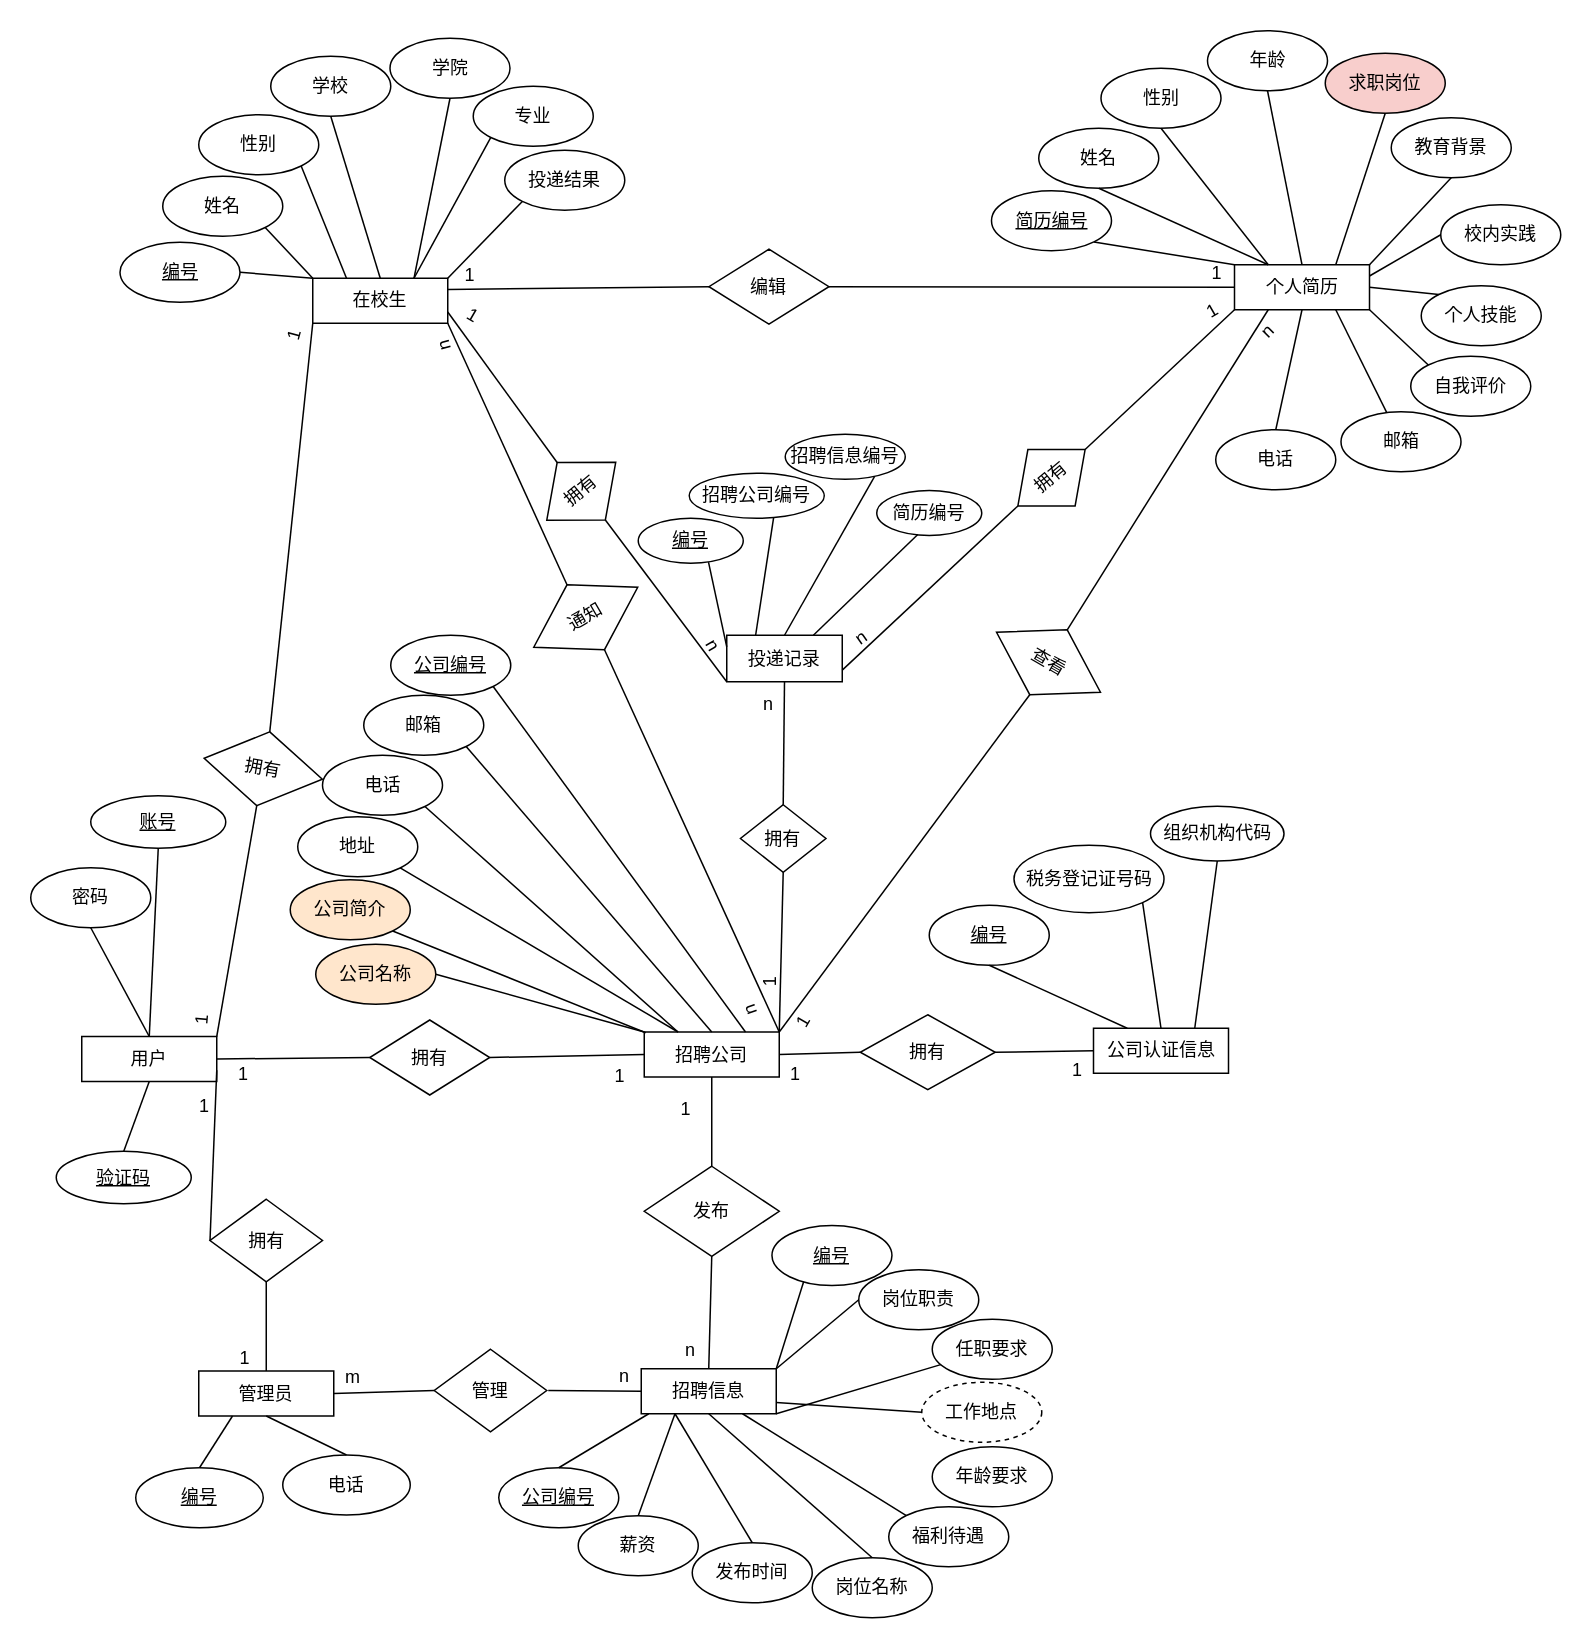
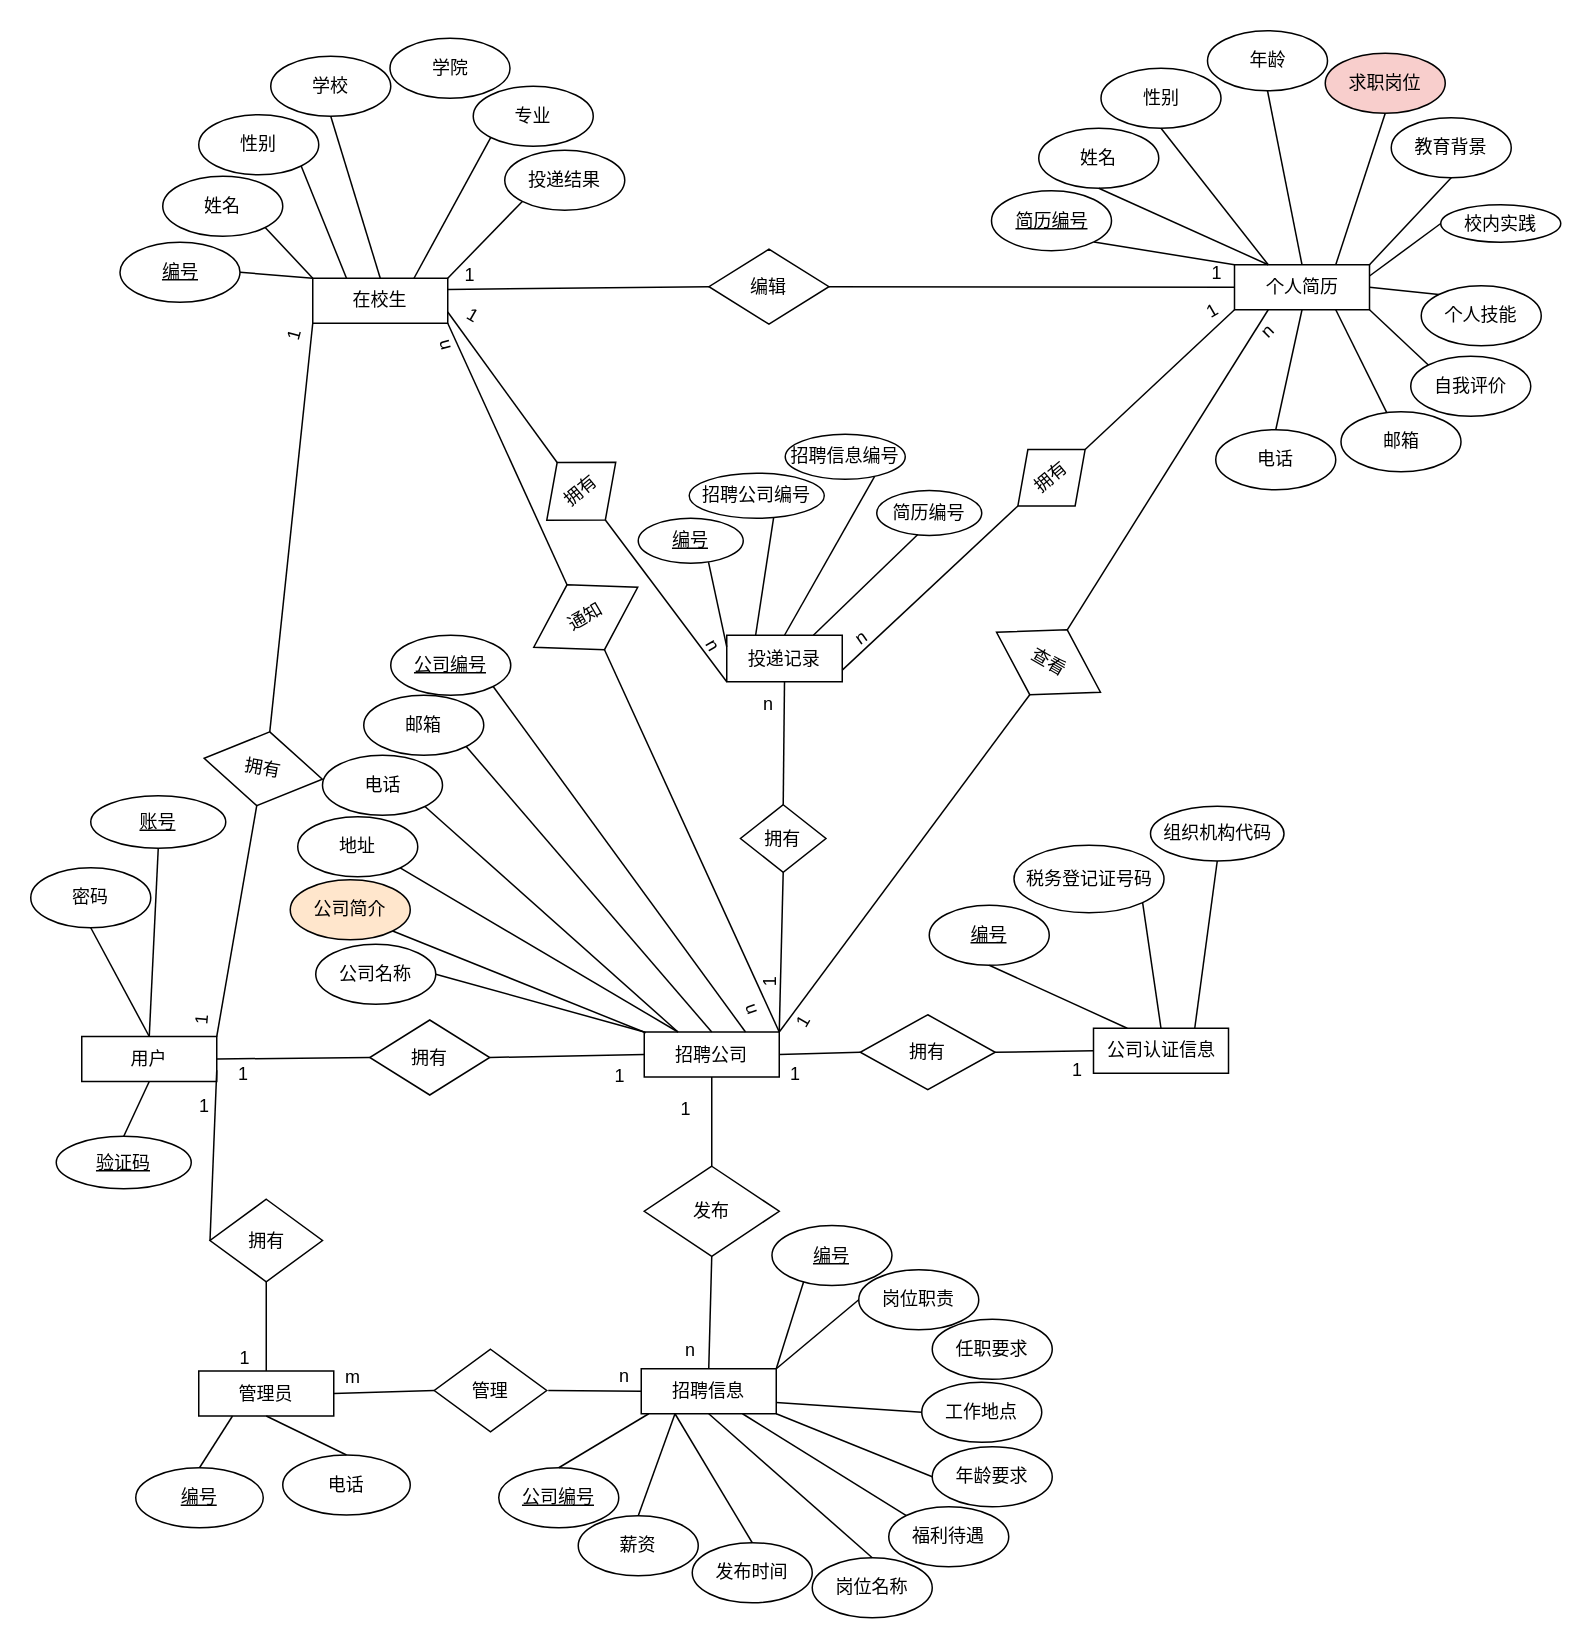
(433, 185) -> none
(1501, 235) -> (1501, 224)
(376, 974) -> (376, 974)
(124, 1178) -> (124, 1163)
(875, 1384) -> (854, 1445)
(982, 1412) -> (982, 1412)
